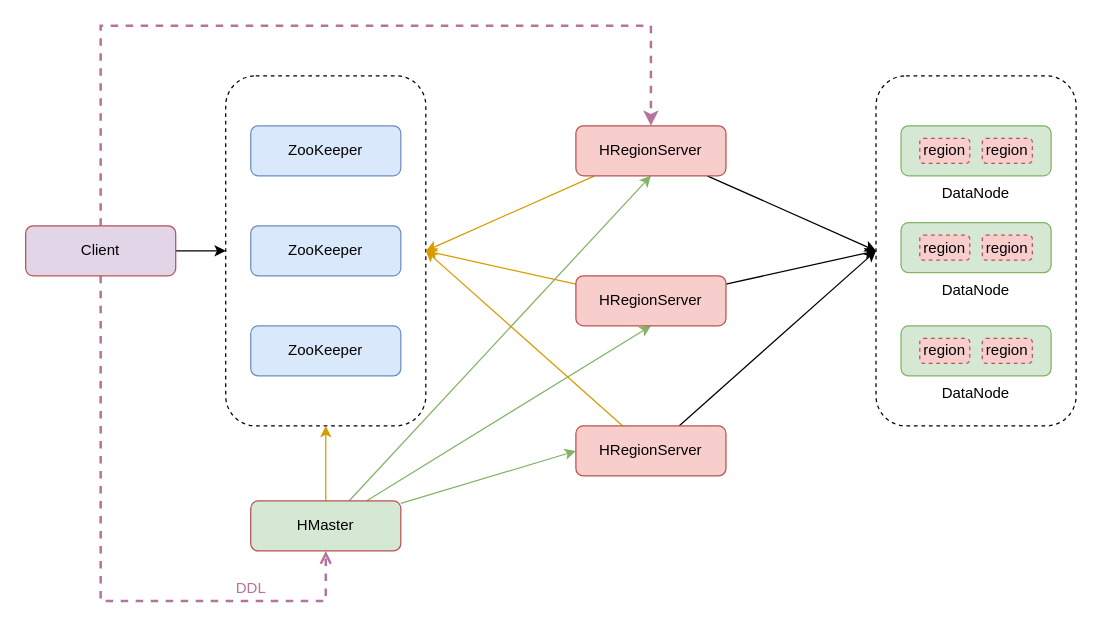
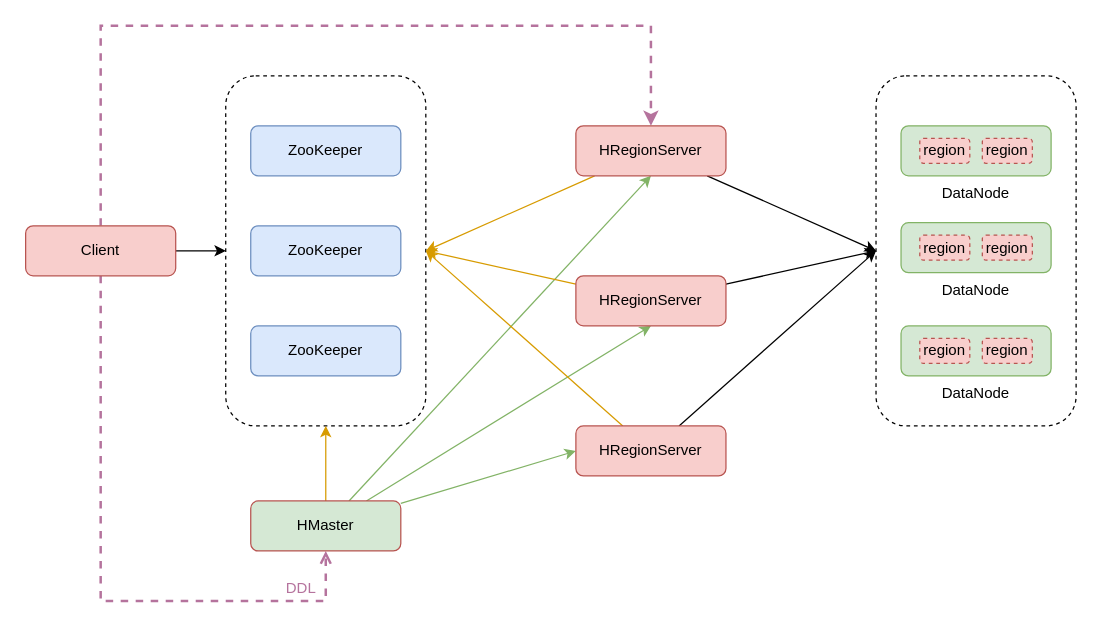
(101, 251) -> (101, 251)
(251, 588) -> (301, 588)
